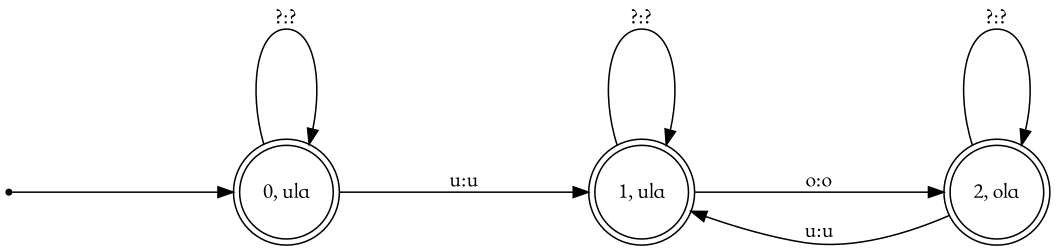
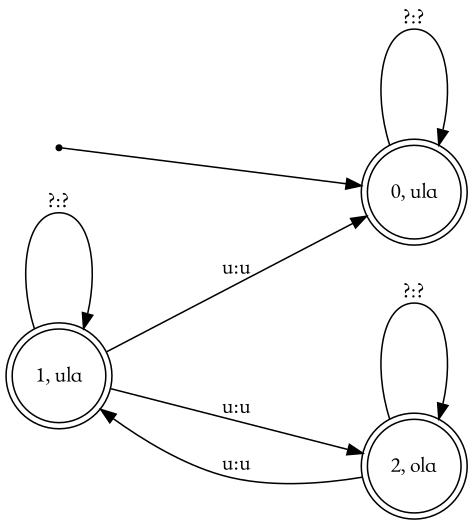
(819, 181) -> (237, 407)
(456, 192) -> (230, 288)
